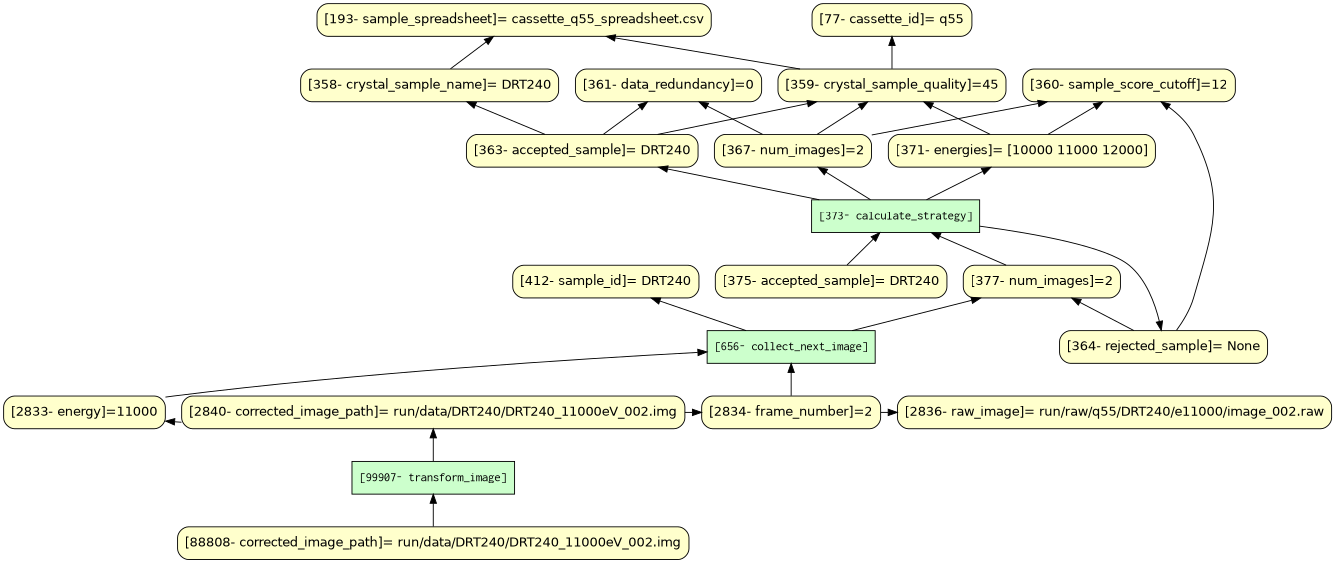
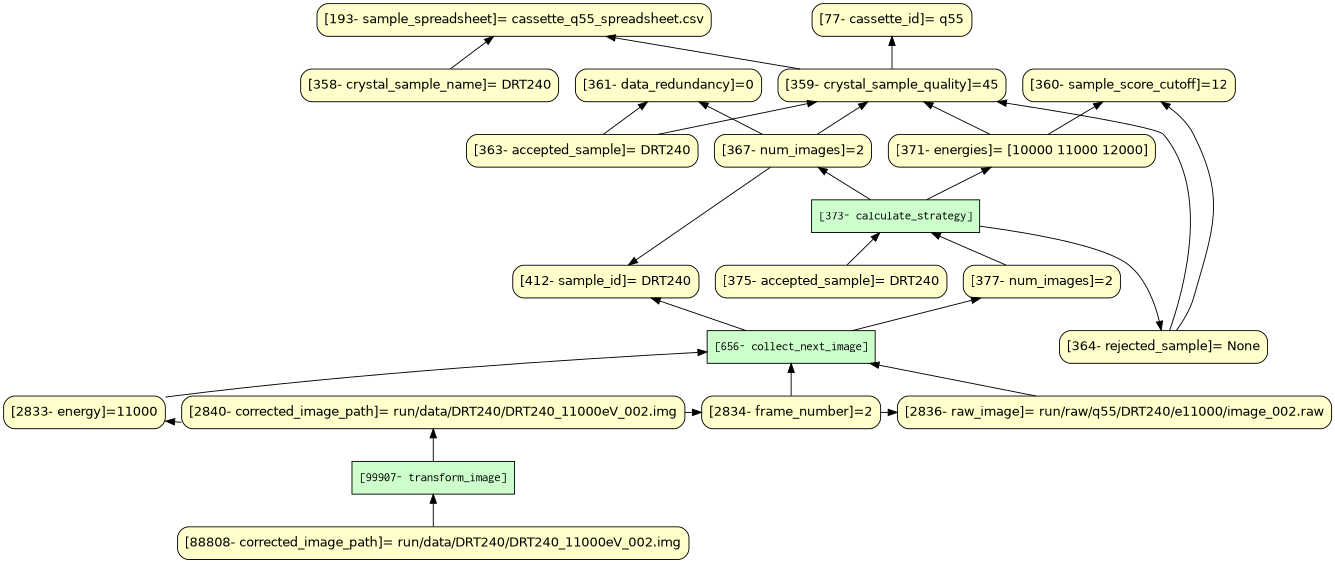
(510, 120) -> none
(947, 121) -> (703, 214)
(743, 184) -> none
(1107, 316) -> (1175, 153)
none -> (957, 381)
